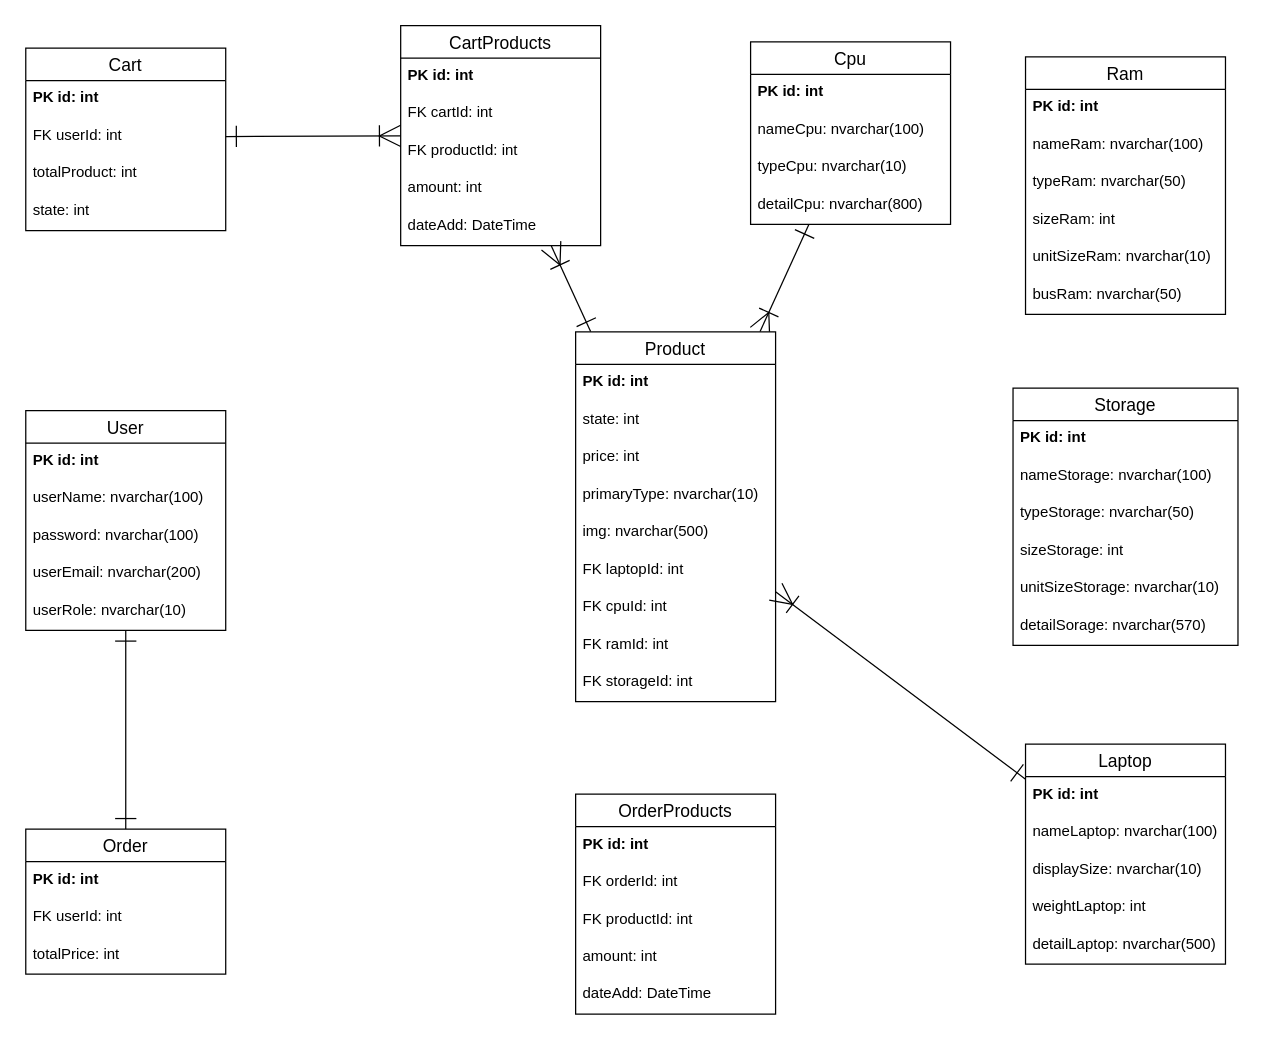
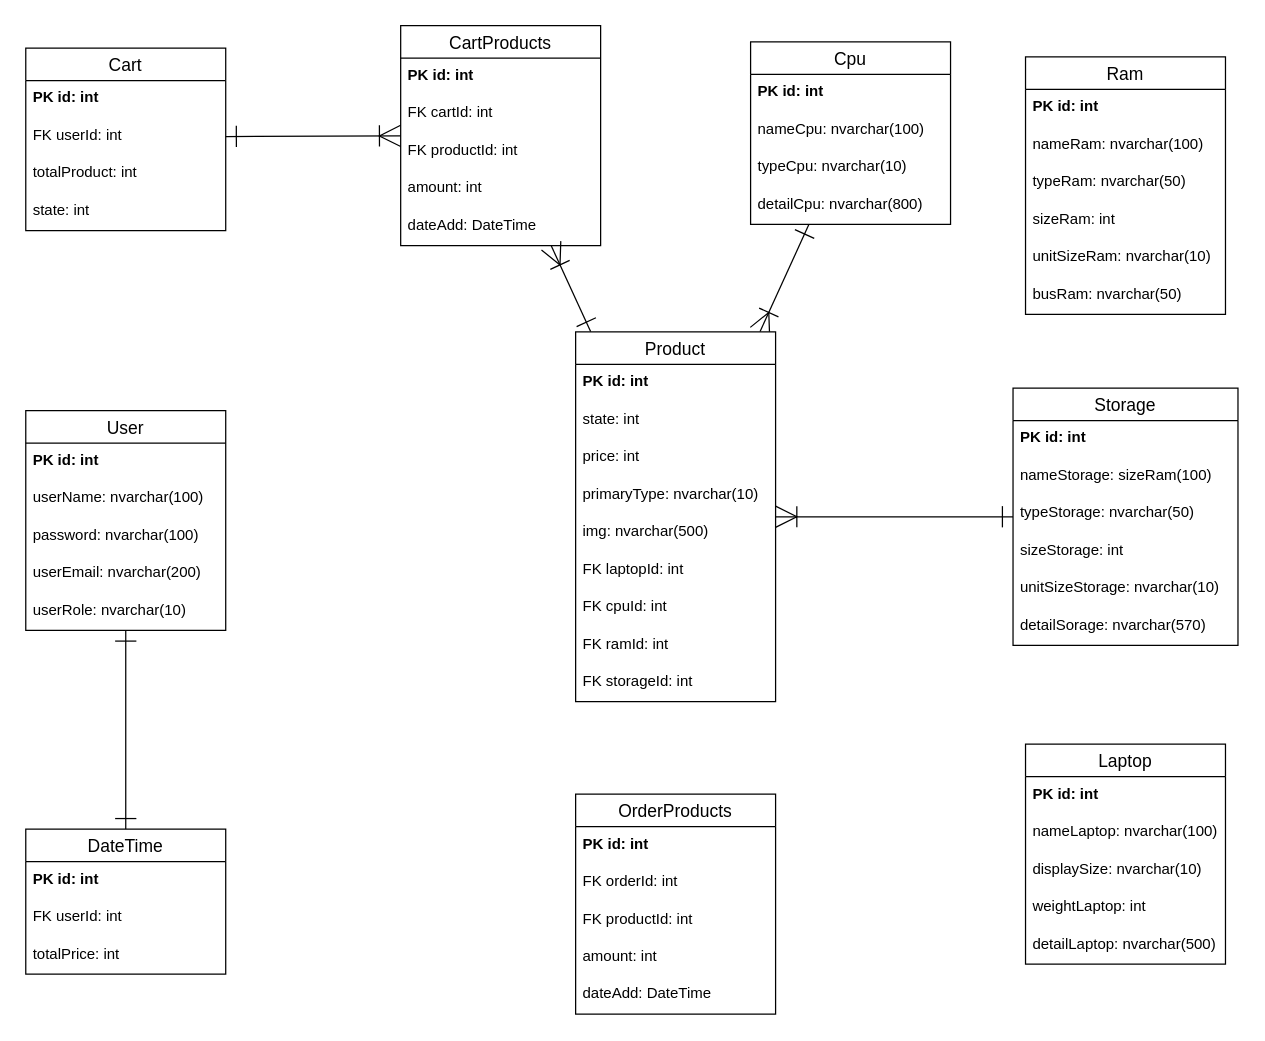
(1125, 475) -> (1119, 475)
none -> (894, 517)
(901, 686) -> none
(125, 847) -> (125, 847)
